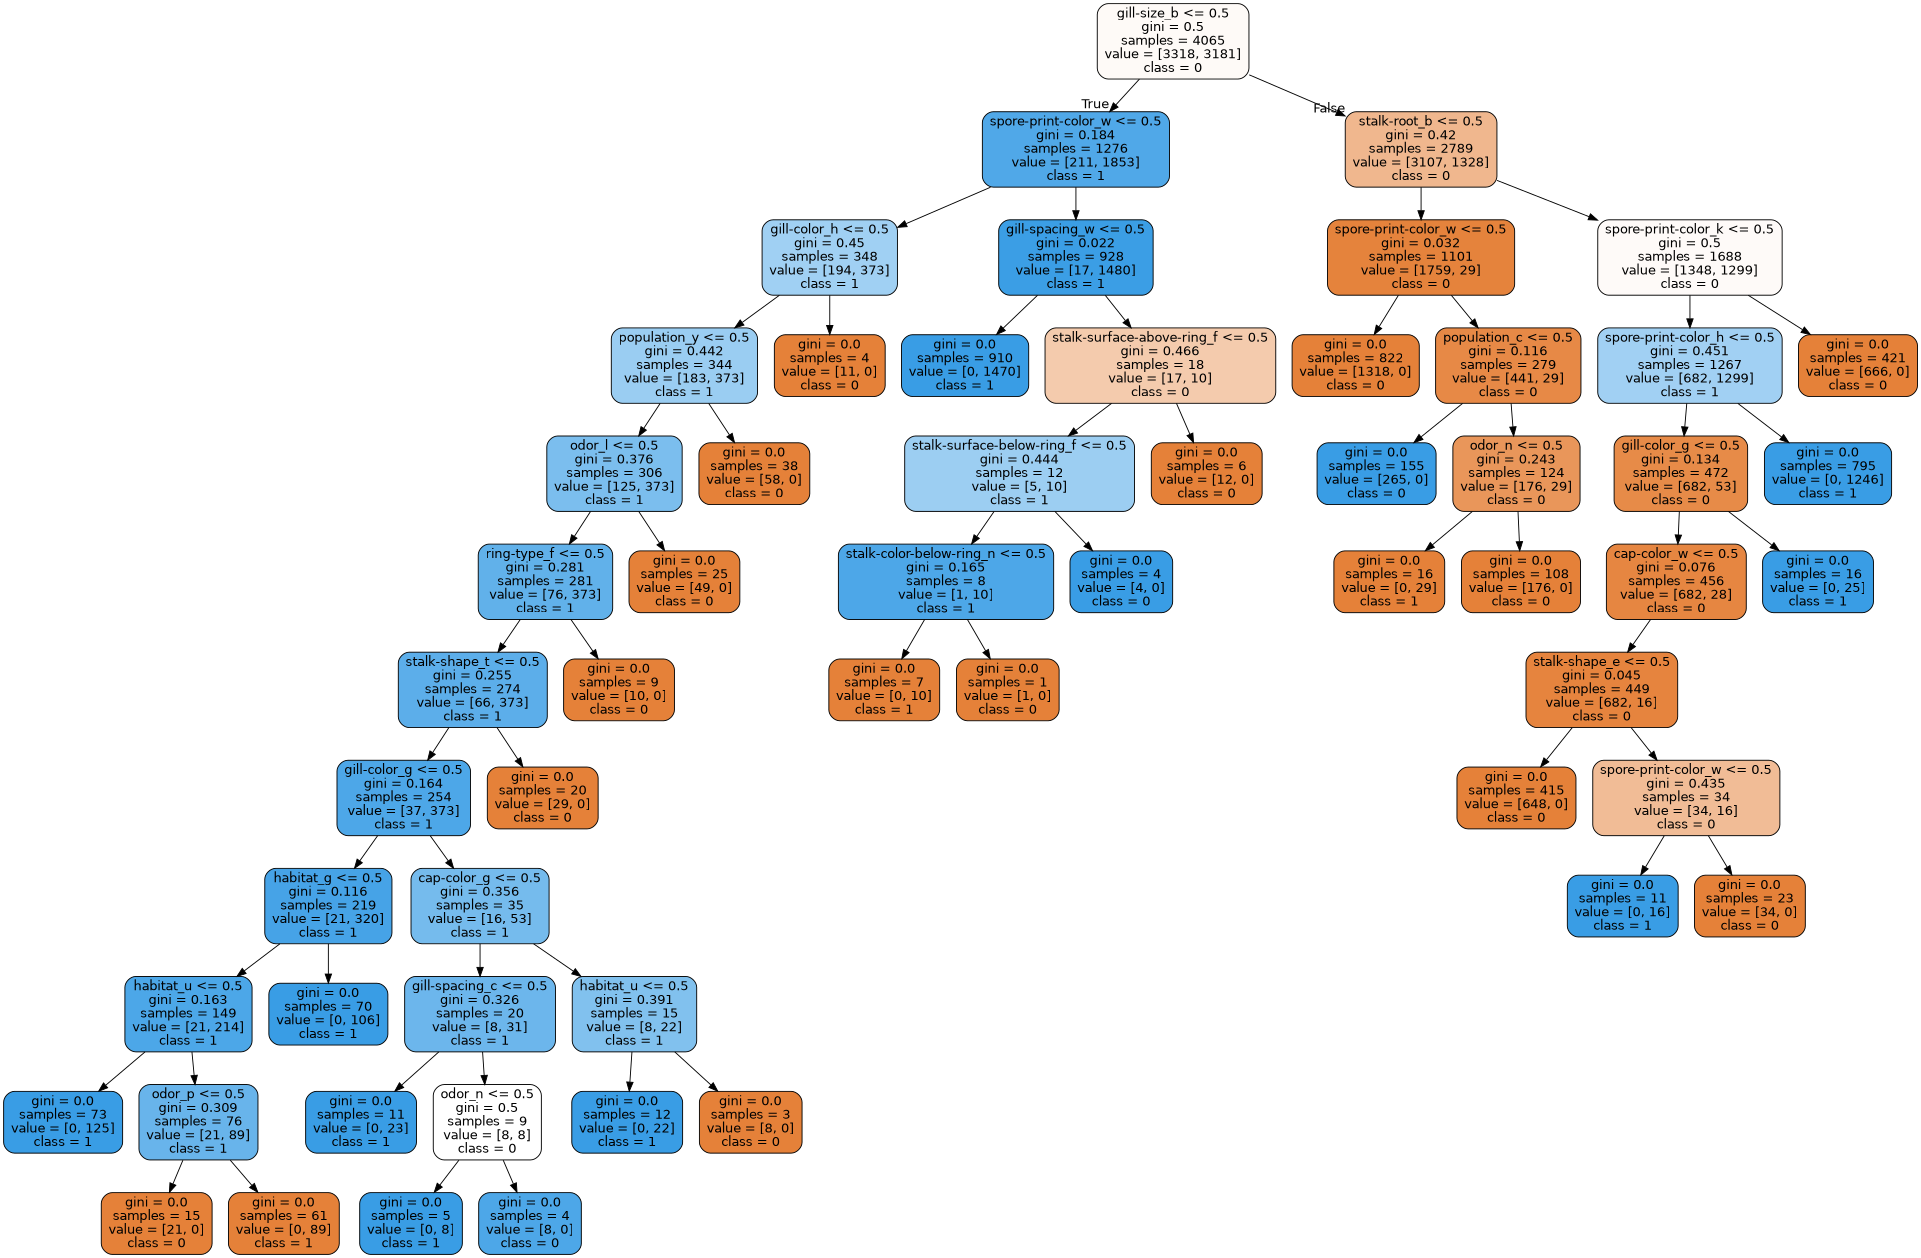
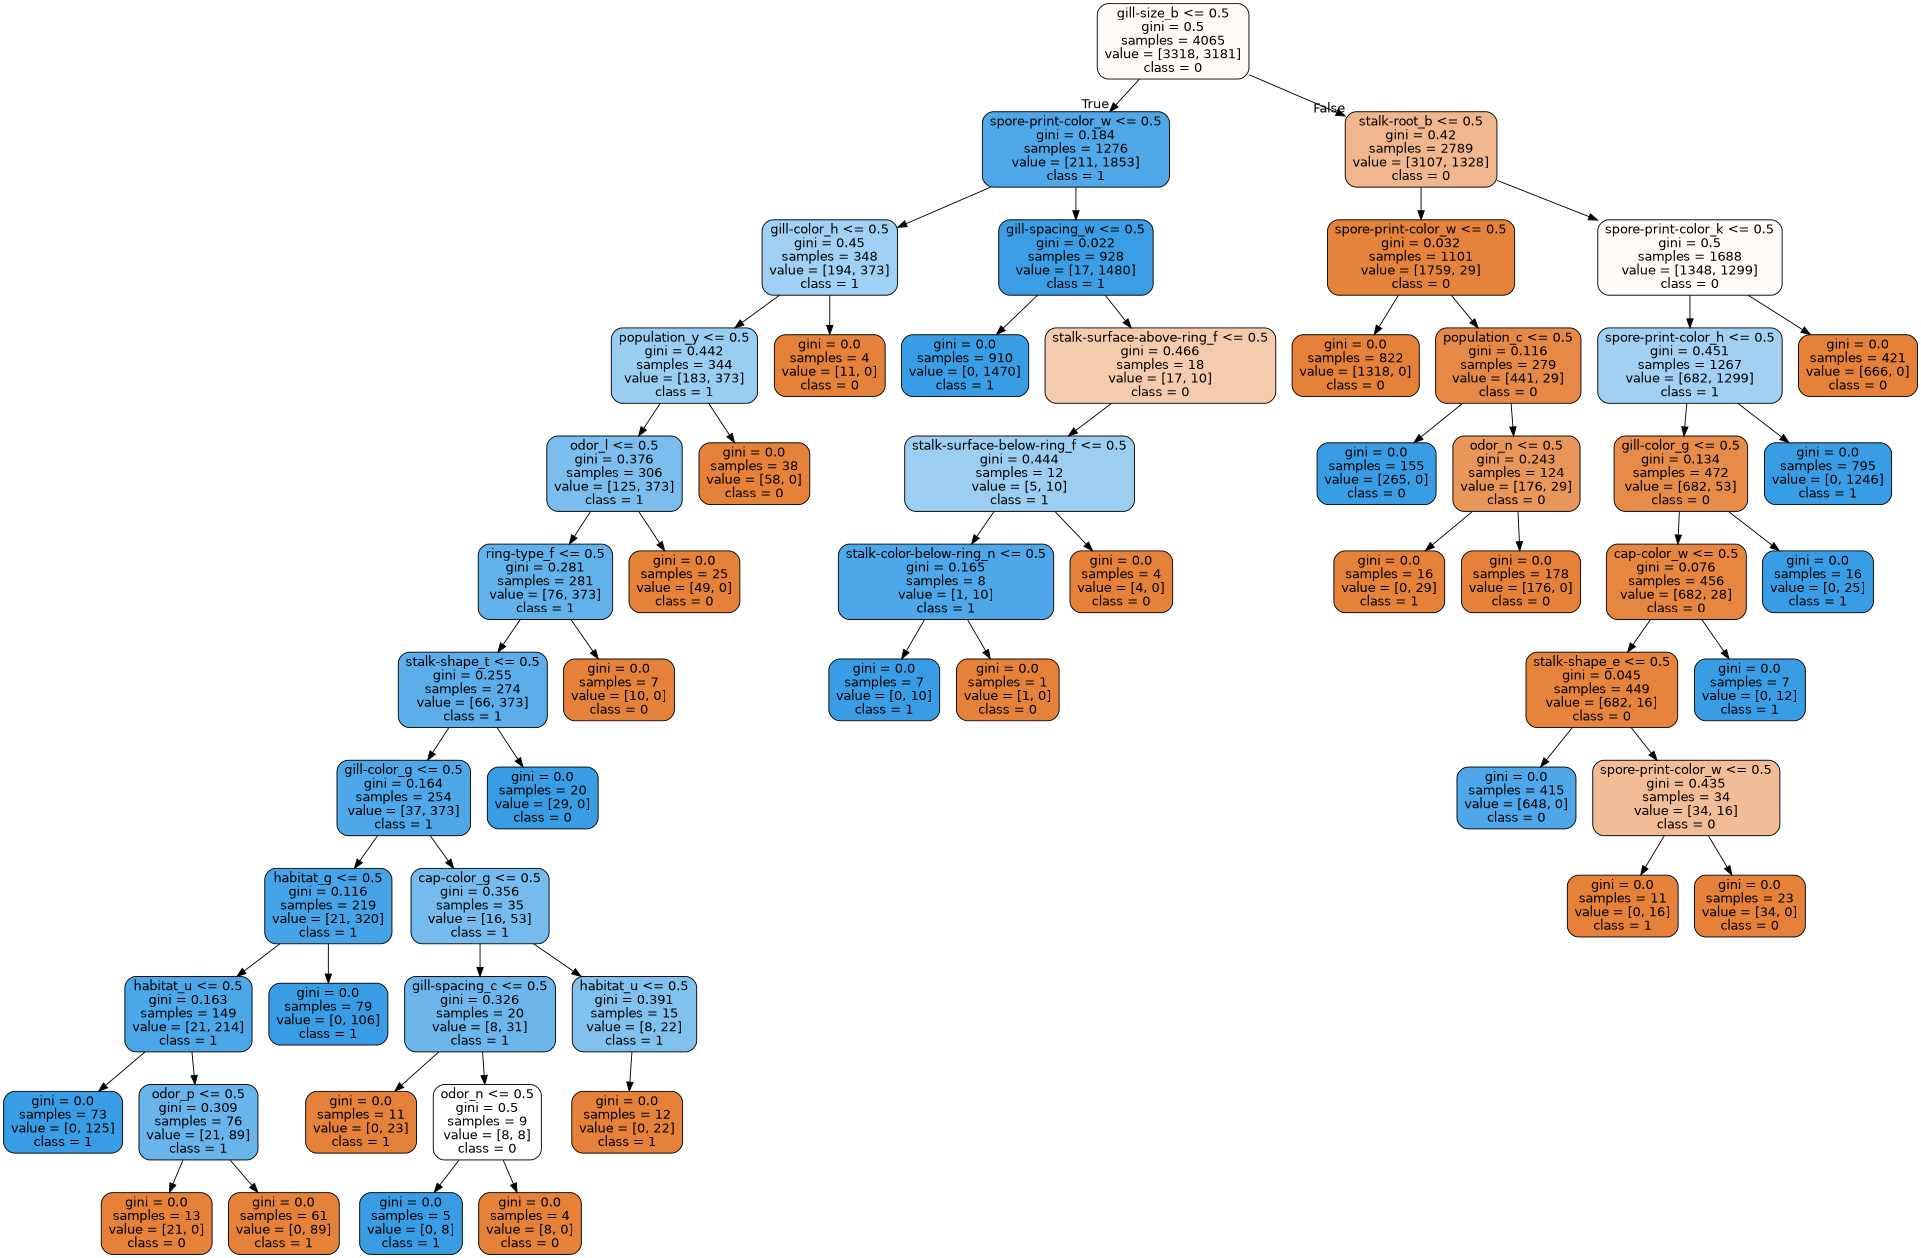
(1207, 474) -> none
(1121, 582) -> (1121, 582)
(1521, 582) -> (1521, 582)
(619, 690) -> (619, 690)
(884, 690) -> (884, 690)
none -> (1750, 690)
(543, 798) -> (543, 798)
(1516, 798) -> (1516, 798)
(1623, 906) -> (1623, 906)
(328, 1014) -> (328, 1014)
(361, 1122) -> (361, 1122)
(627, 1122) -> (627, 1122)
(751, 1122) -> none
(157, 1224) -> (157, 1224)
(530, 1224) -> (530, 1224)
